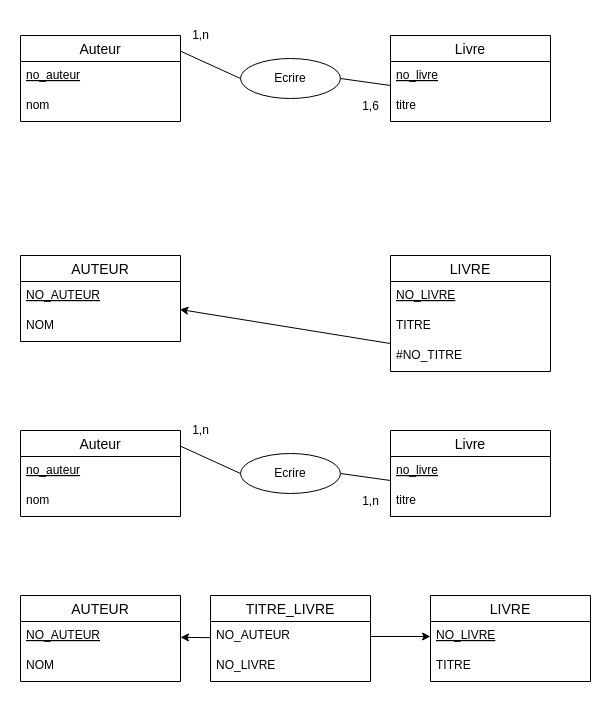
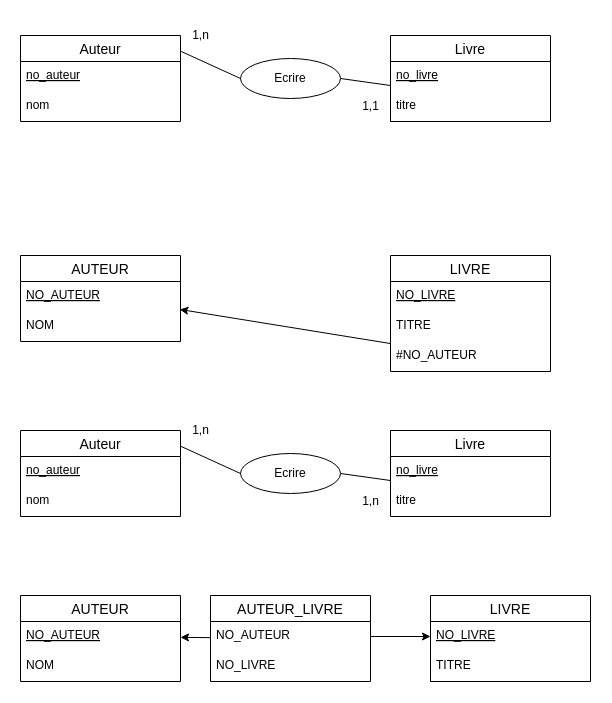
(371, 107) -> (371, 107)
(426, 355) -> (430, 355)
(290, 609) -> (290, 609)
